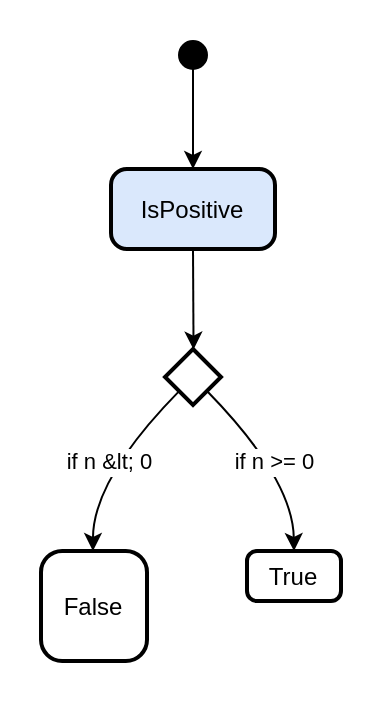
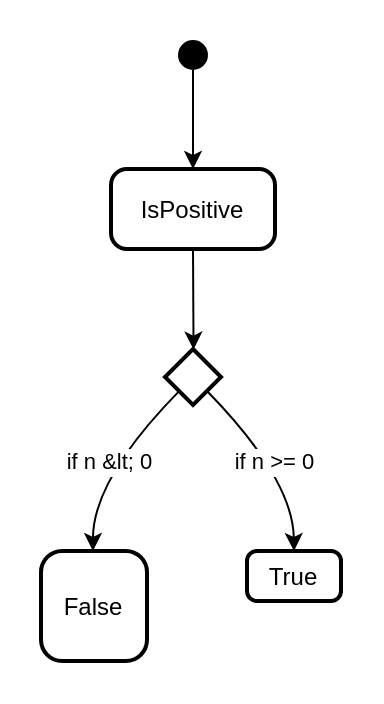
(193, 209) -> (193, 209)
